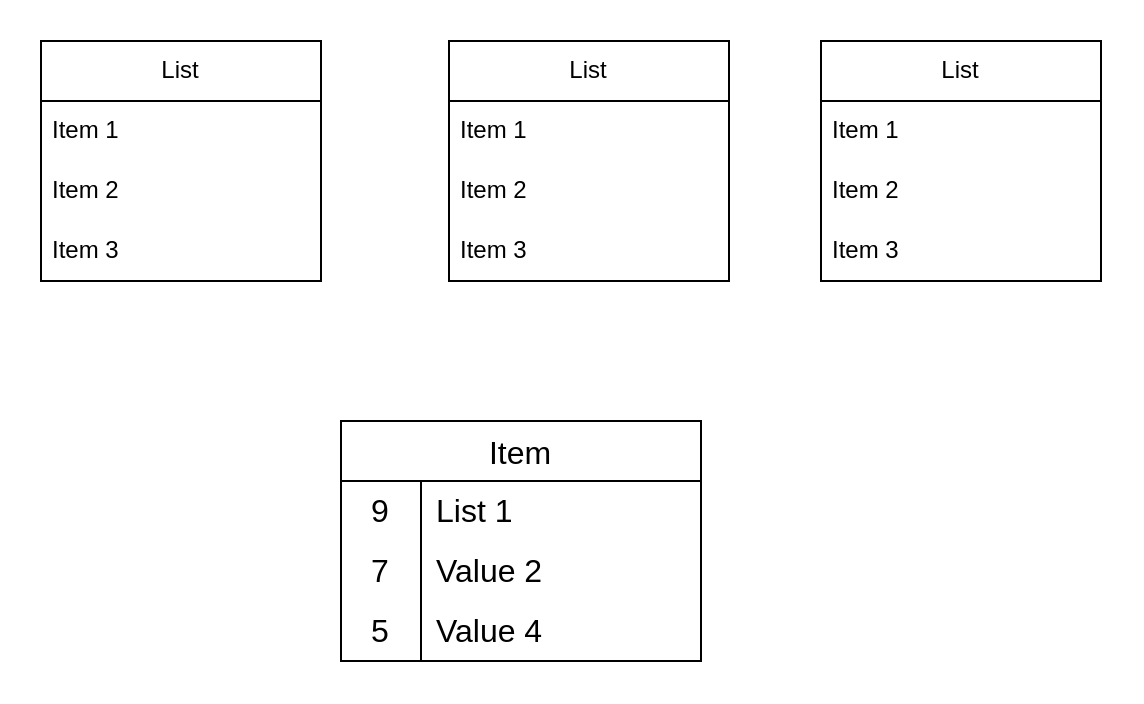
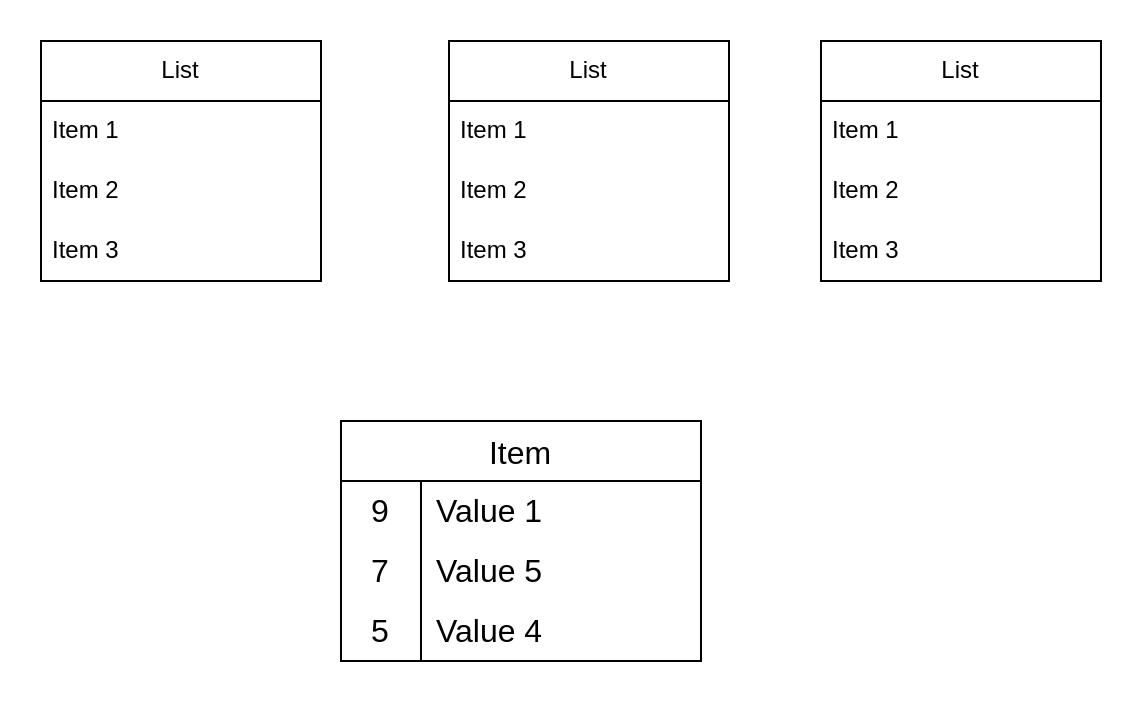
(482, 511) -> (491, 511)
(491, 571) -> (491, 571)
